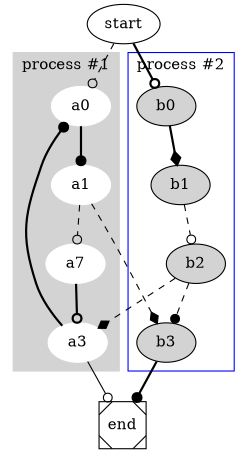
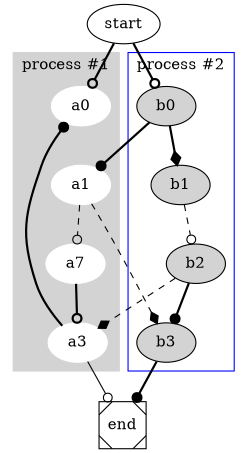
(104, 61) -> (104, 61)
(81, 141) -> (135, 136)
(183, 299) -> (183, 299)
